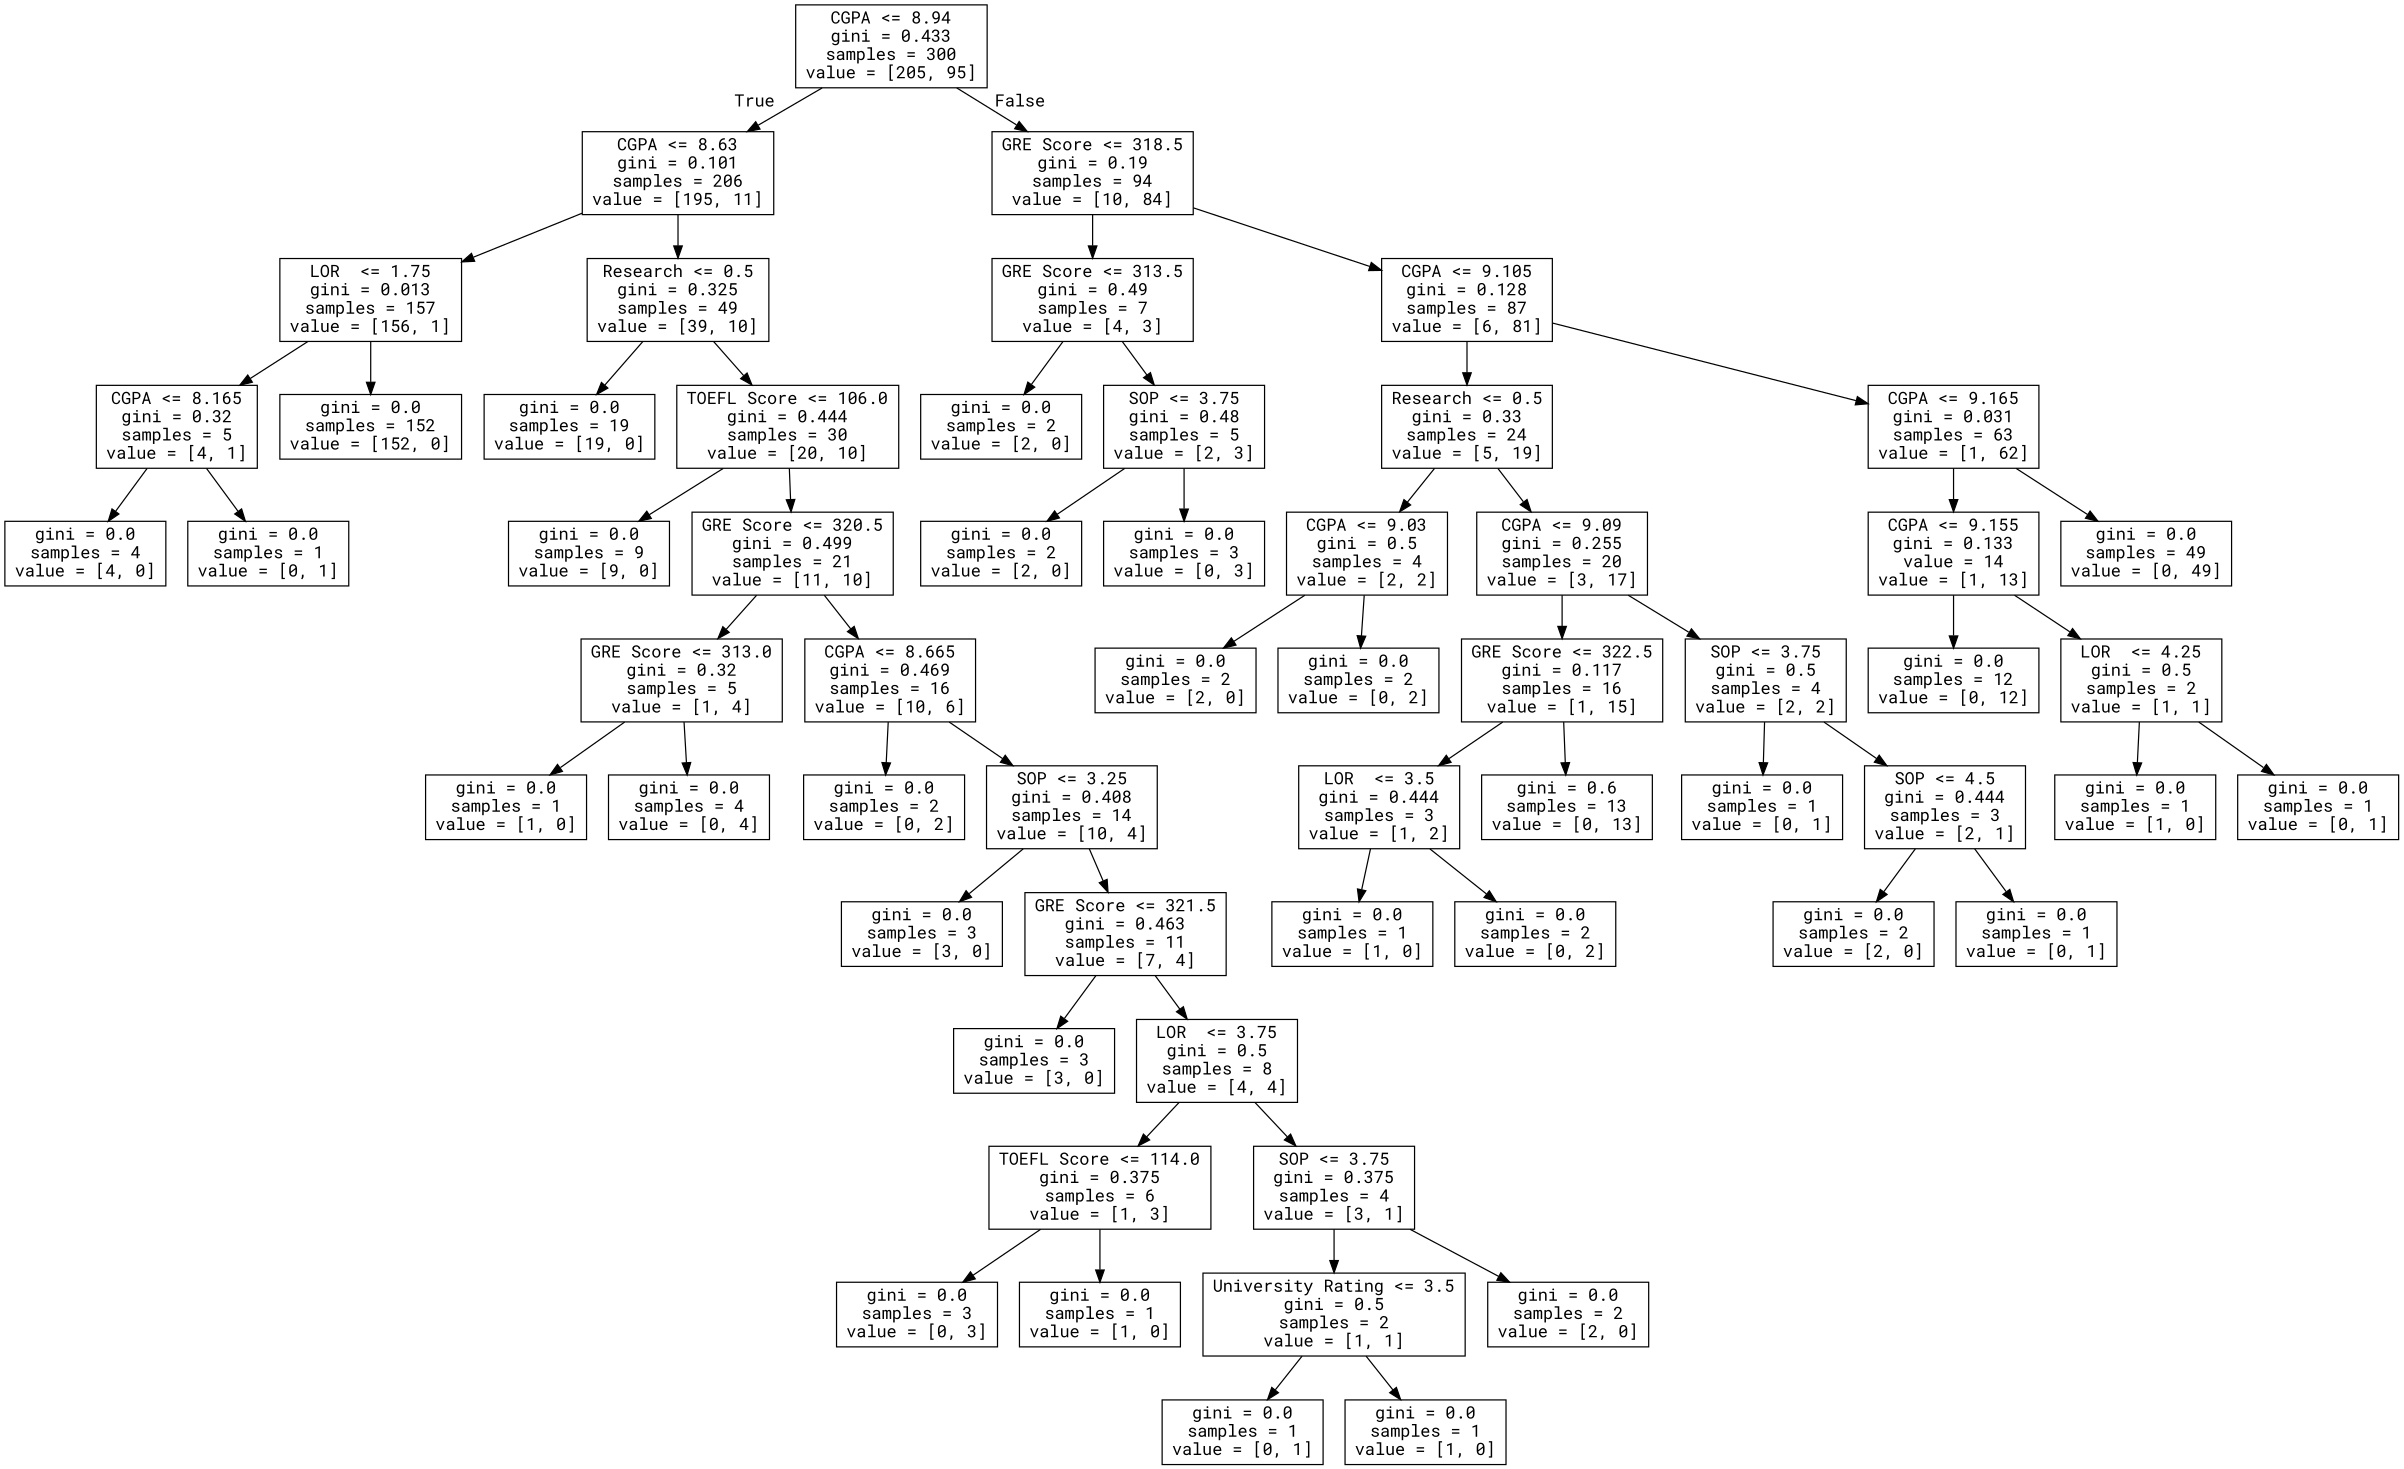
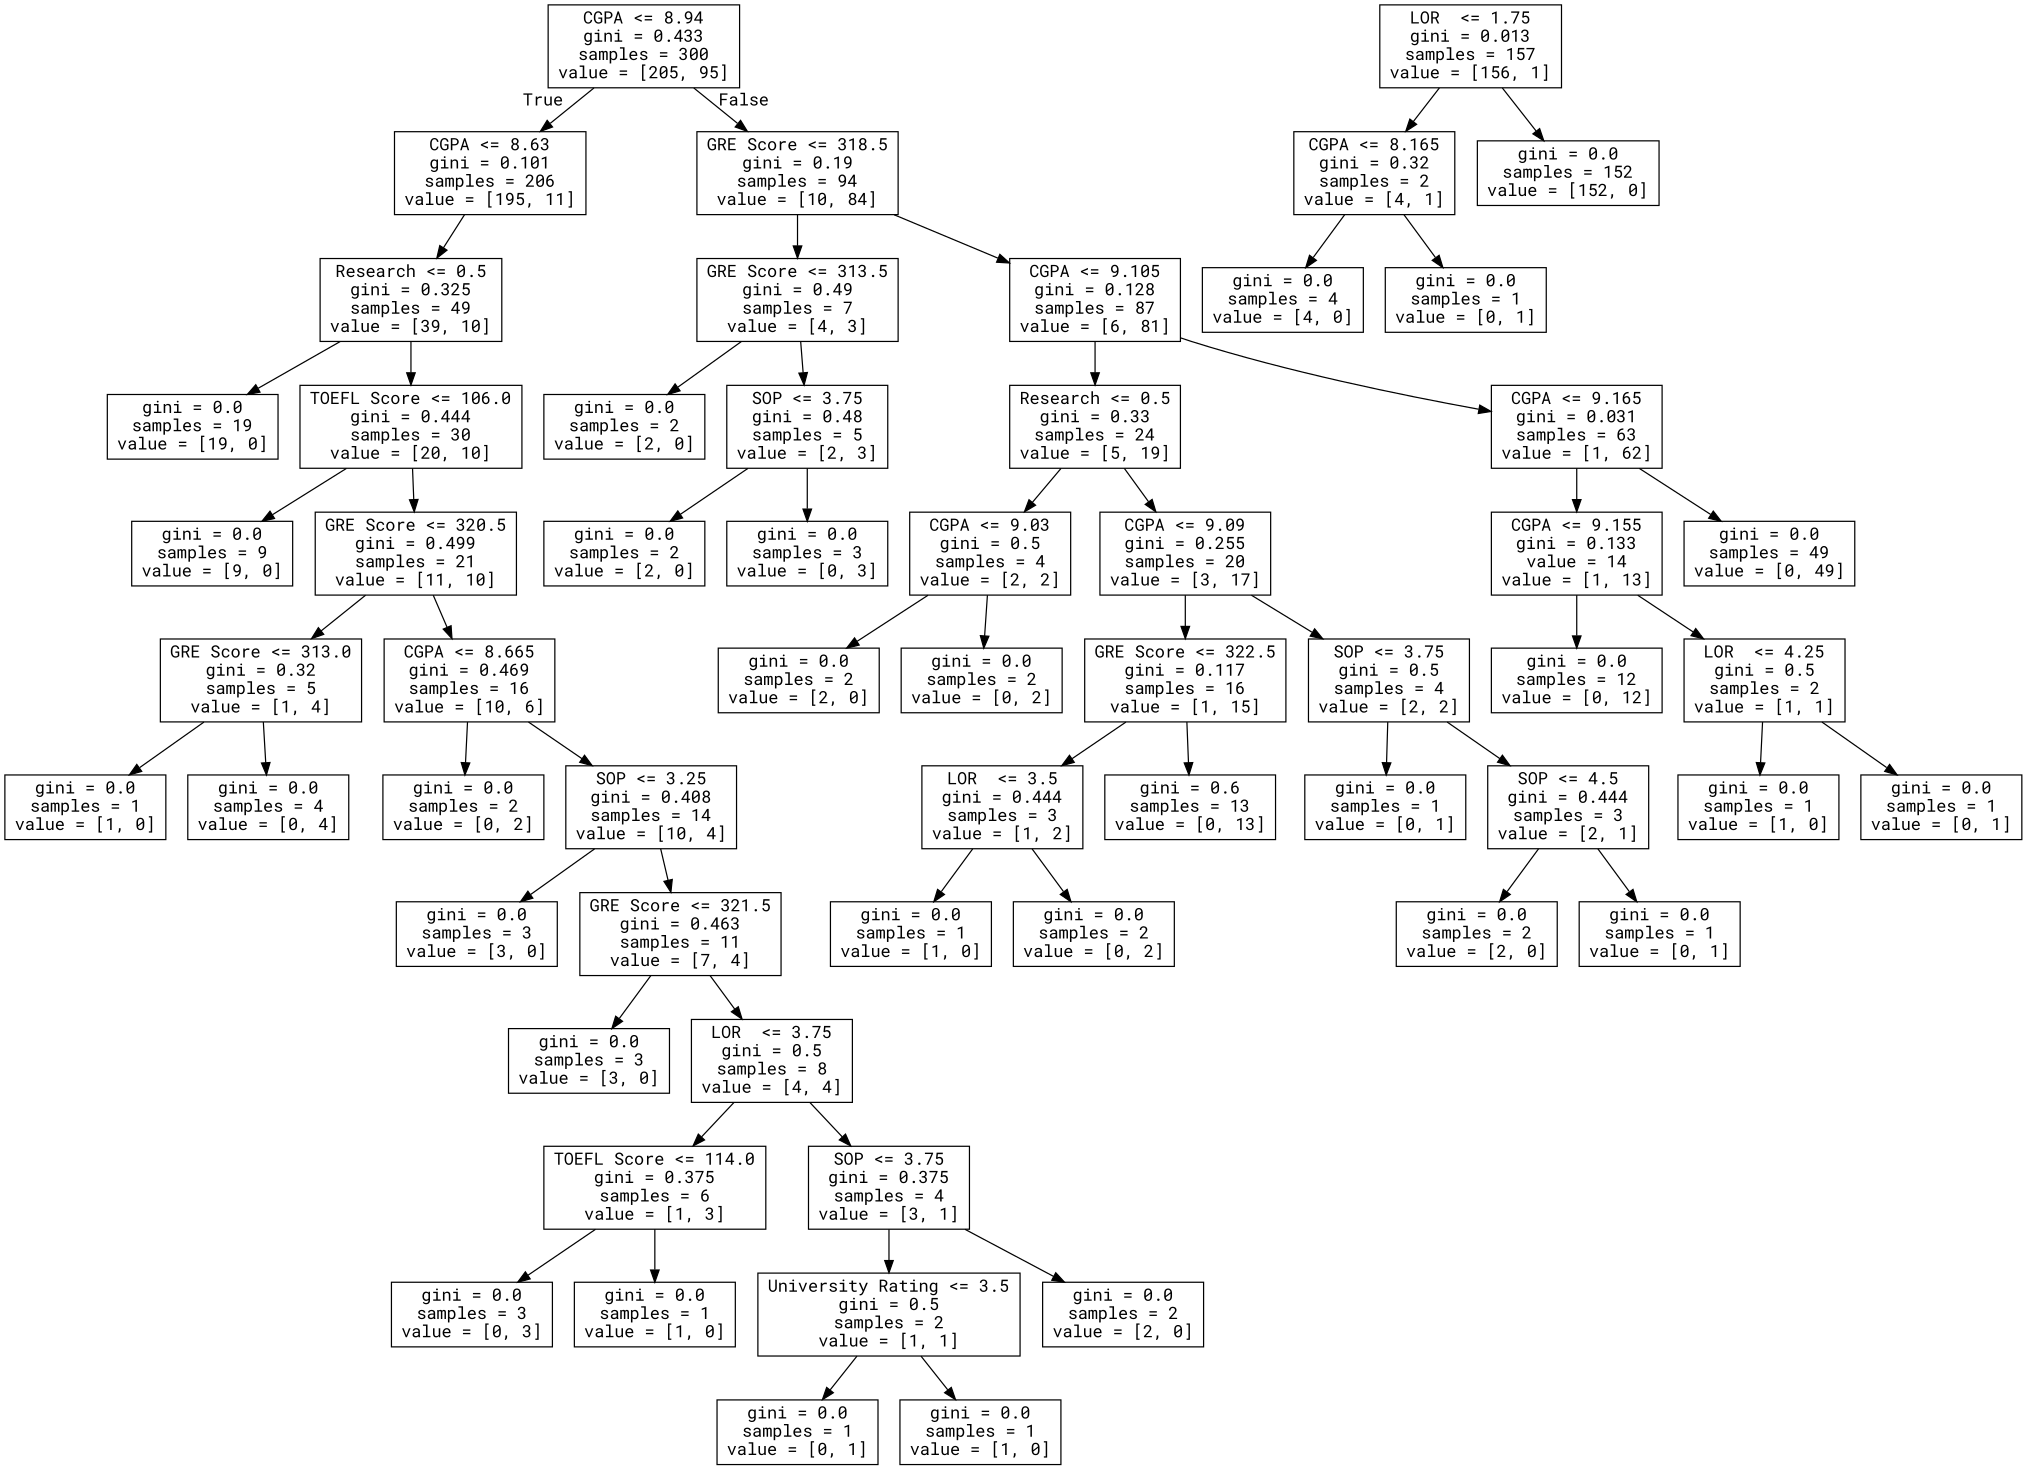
(528, 235) -> none
(177, 427) -> (1374, 173)
